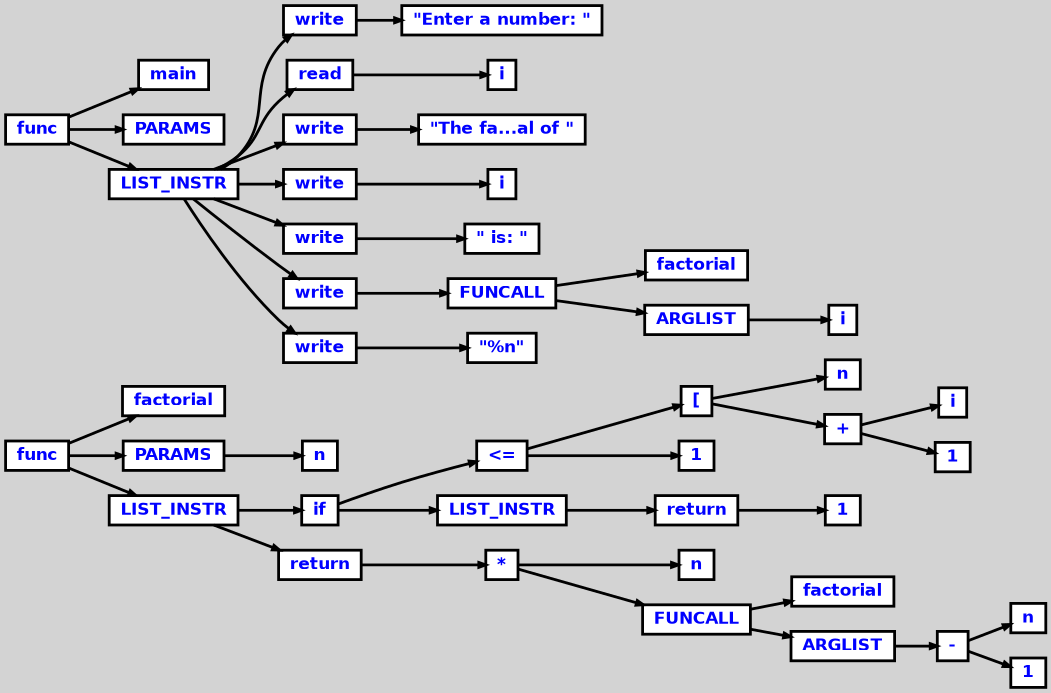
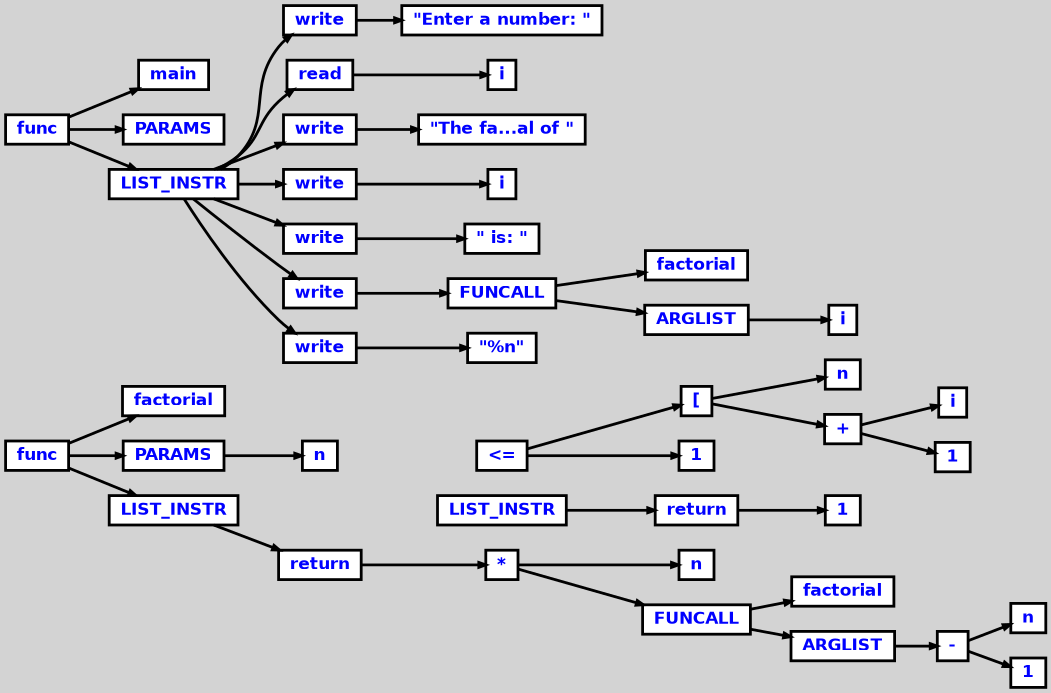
(320, 510) -> none
